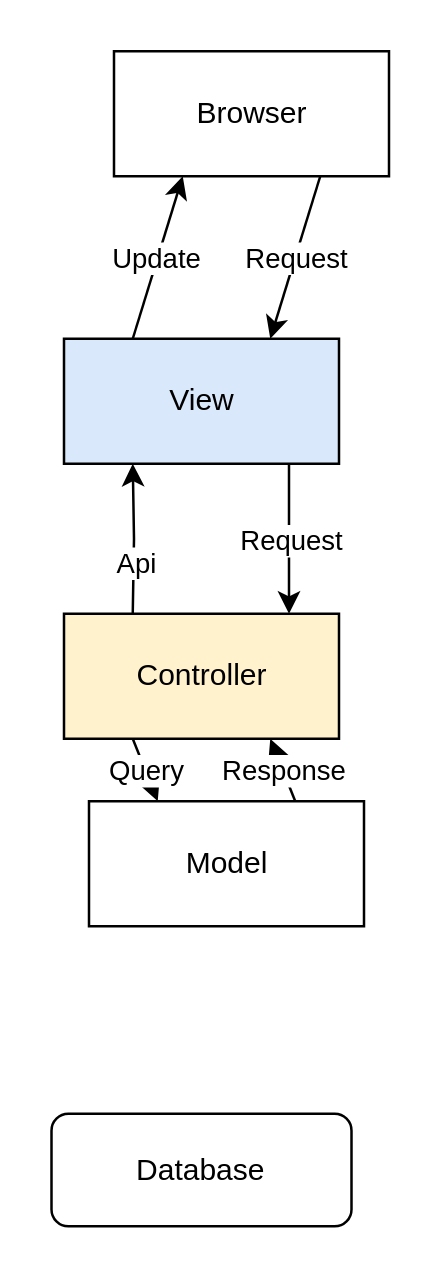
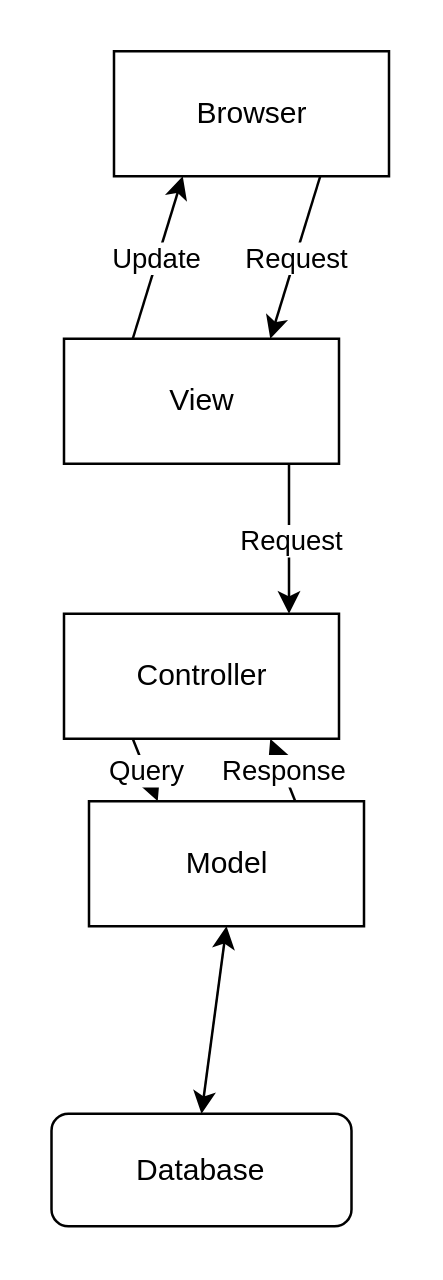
(201, 401) -> (201, 401)
(133, 514) -> none
(201, 676) -> (201, 676)
none -> (214, 1020)
